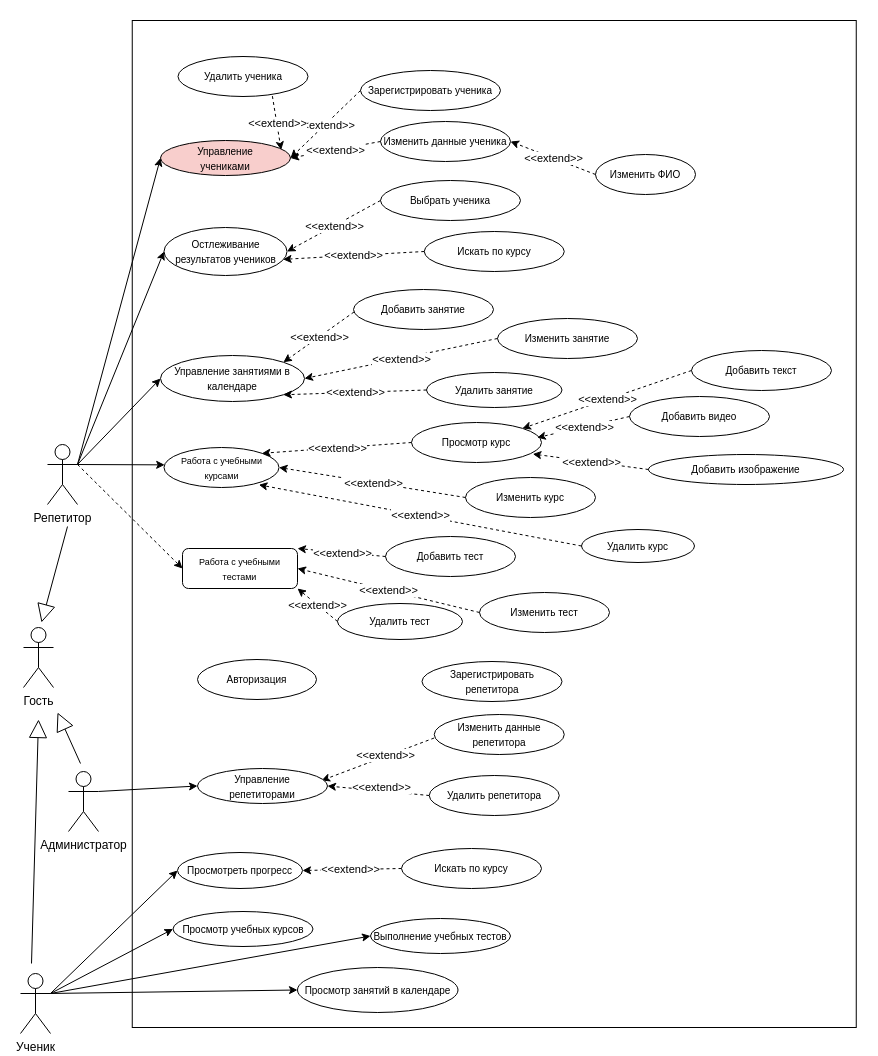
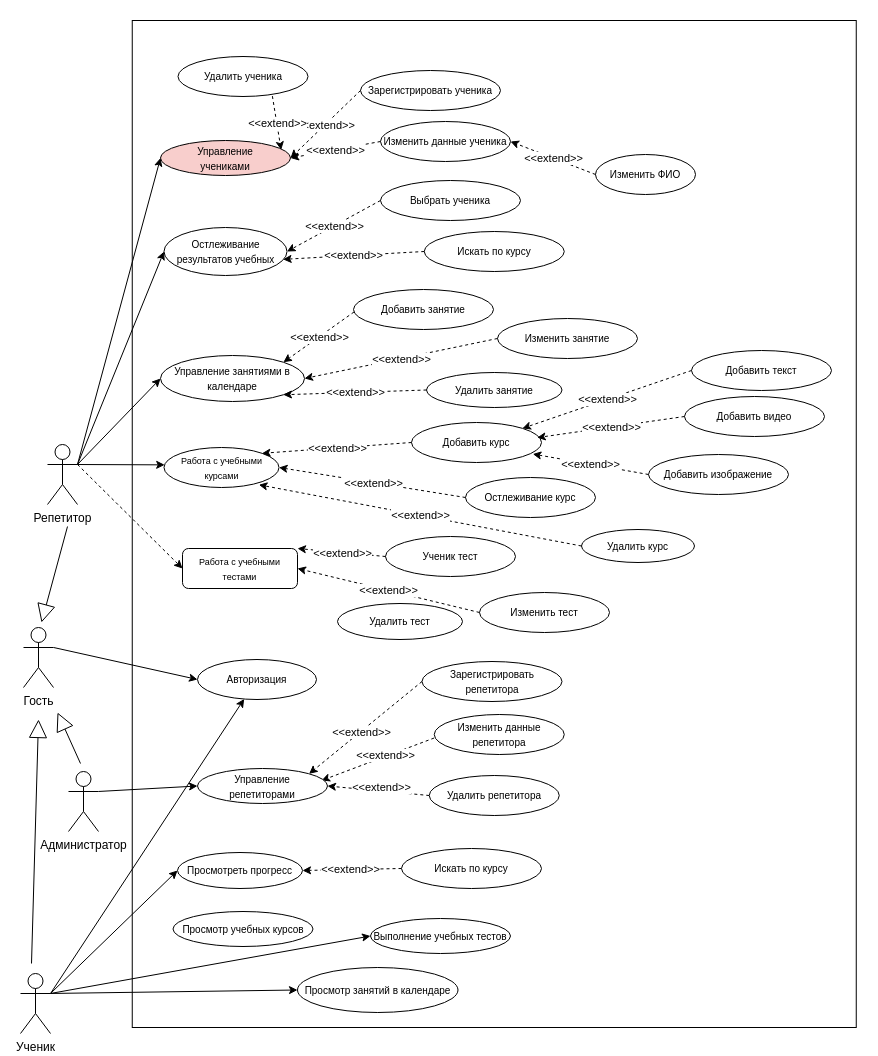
(226, 252) -> (226, 252)
(700, 417) -> (755, 417)
(477, 443) -> (477, 443)
(746, 470) -> (719, 475)
(531, 498) -> (531, 498)
(451, 557) -> (451, 557)
(320, 607) -> none
none -> (122, 663)
none -> (368, 725)
(111, 962) -> (149, 844)
